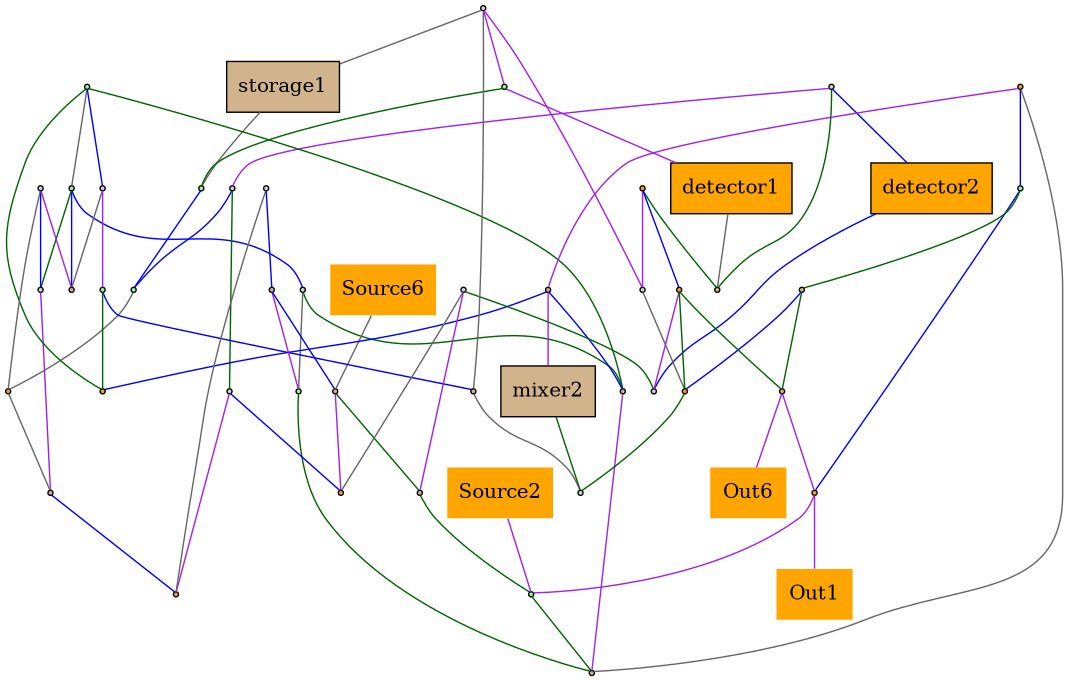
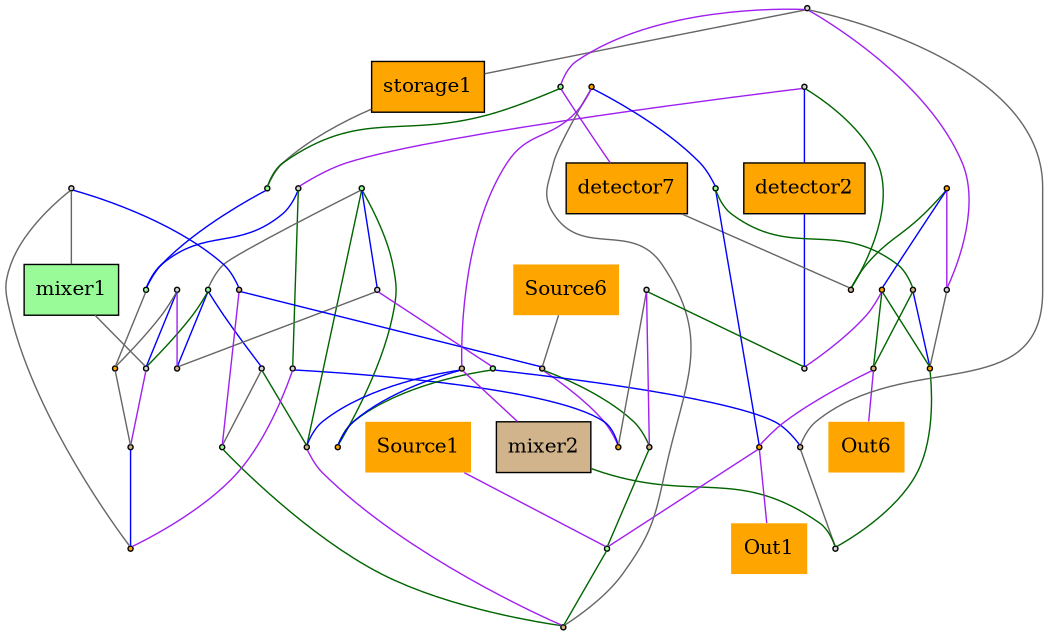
(283, 87) -> (428, 87)
(731, 188) -> (627, 188)
none -> (71, 290)
(500, 493) -> (418, 447)
